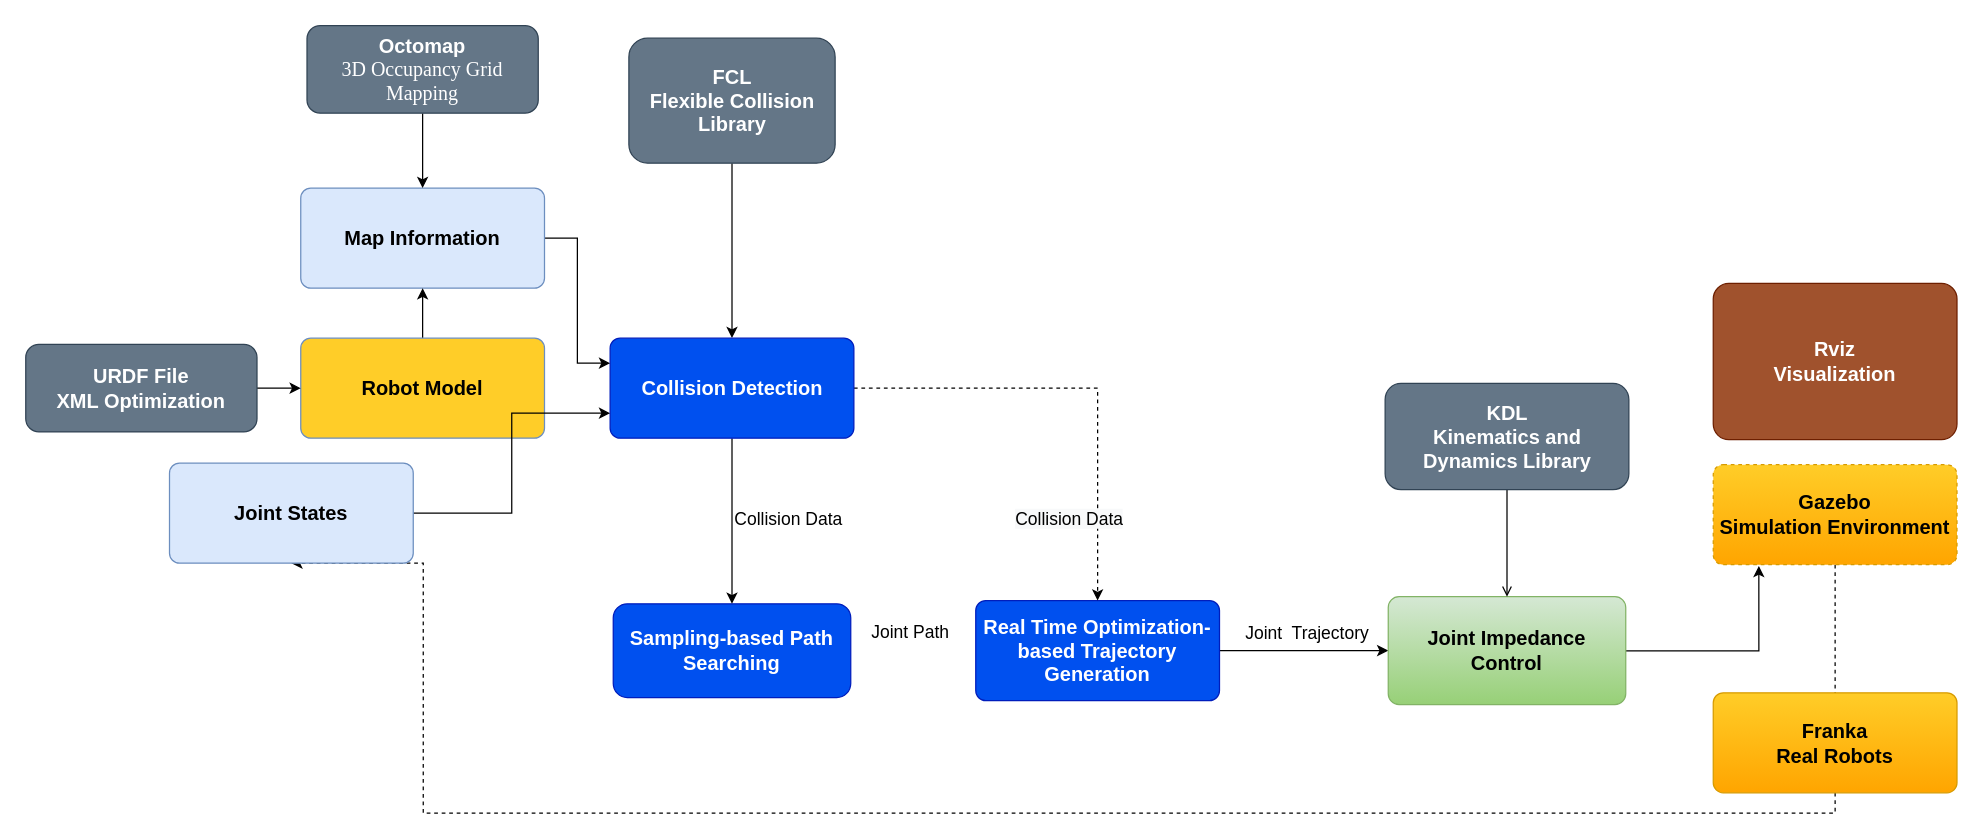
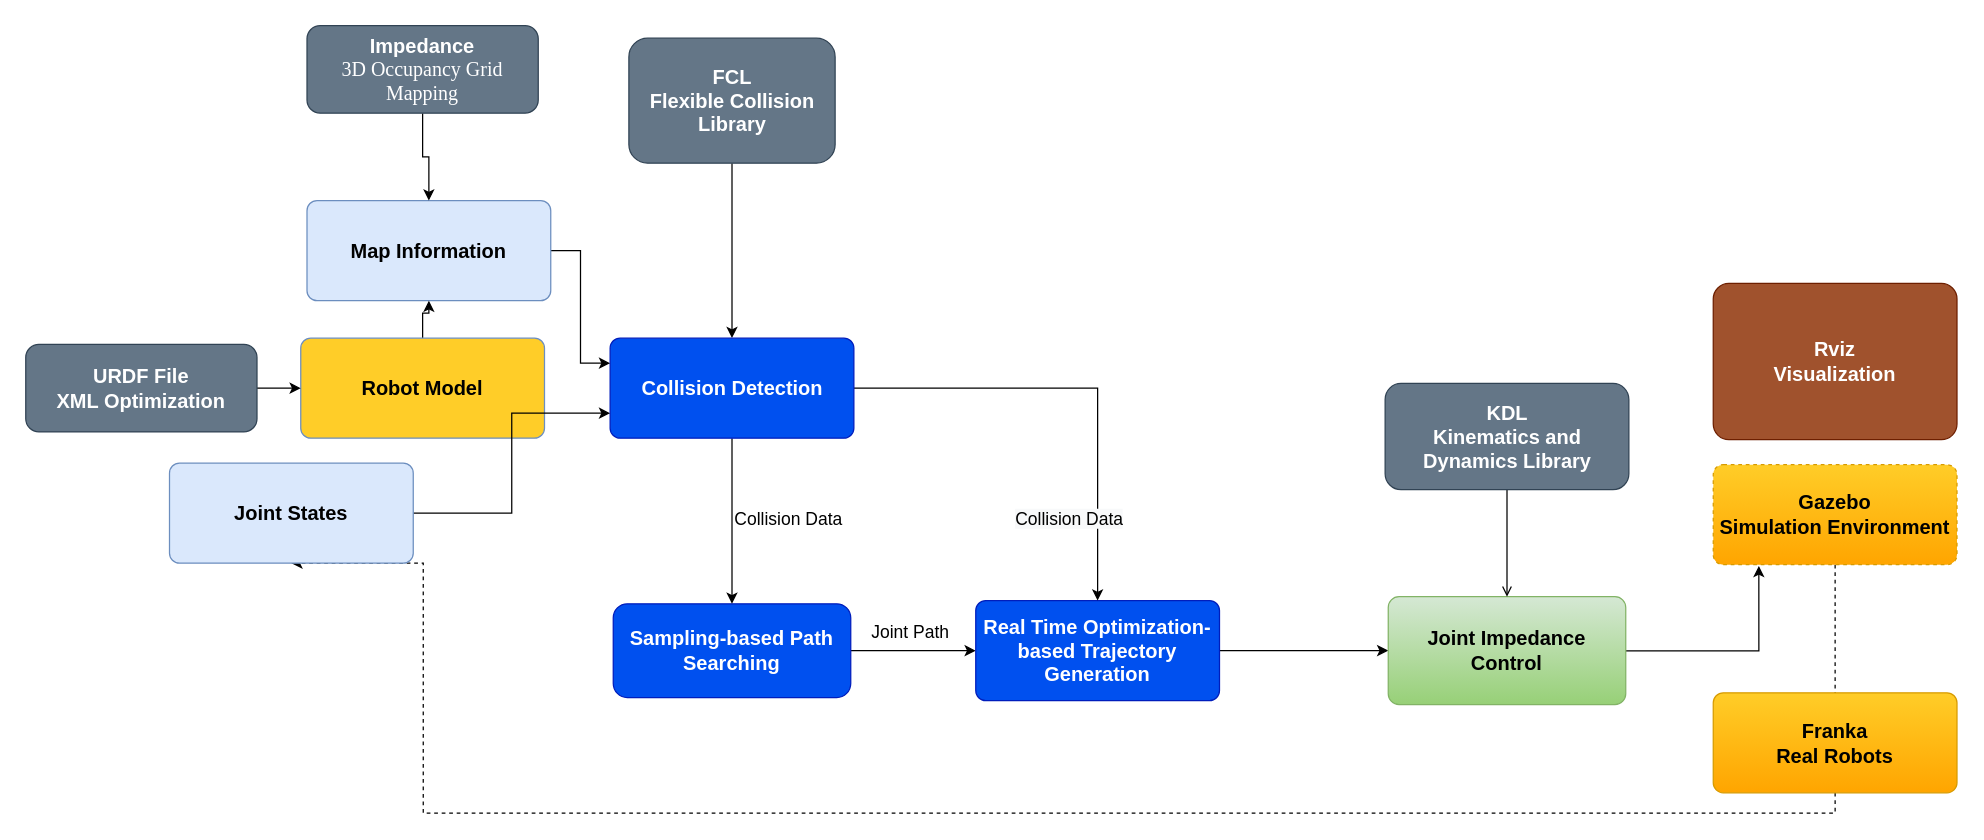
(423, 69) -> (423, 69)
(423, 238) -> (429, 251)
(1037, 388) -> (1037, 388)
(1307, 633) -> none
none -> (909, 651)
